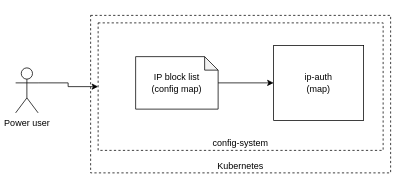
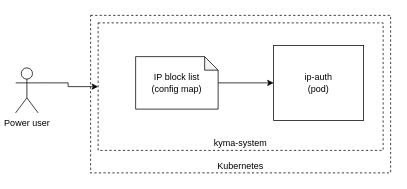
(318, 83) -> (318, 83)
(240, 143) -> (240, 143)
